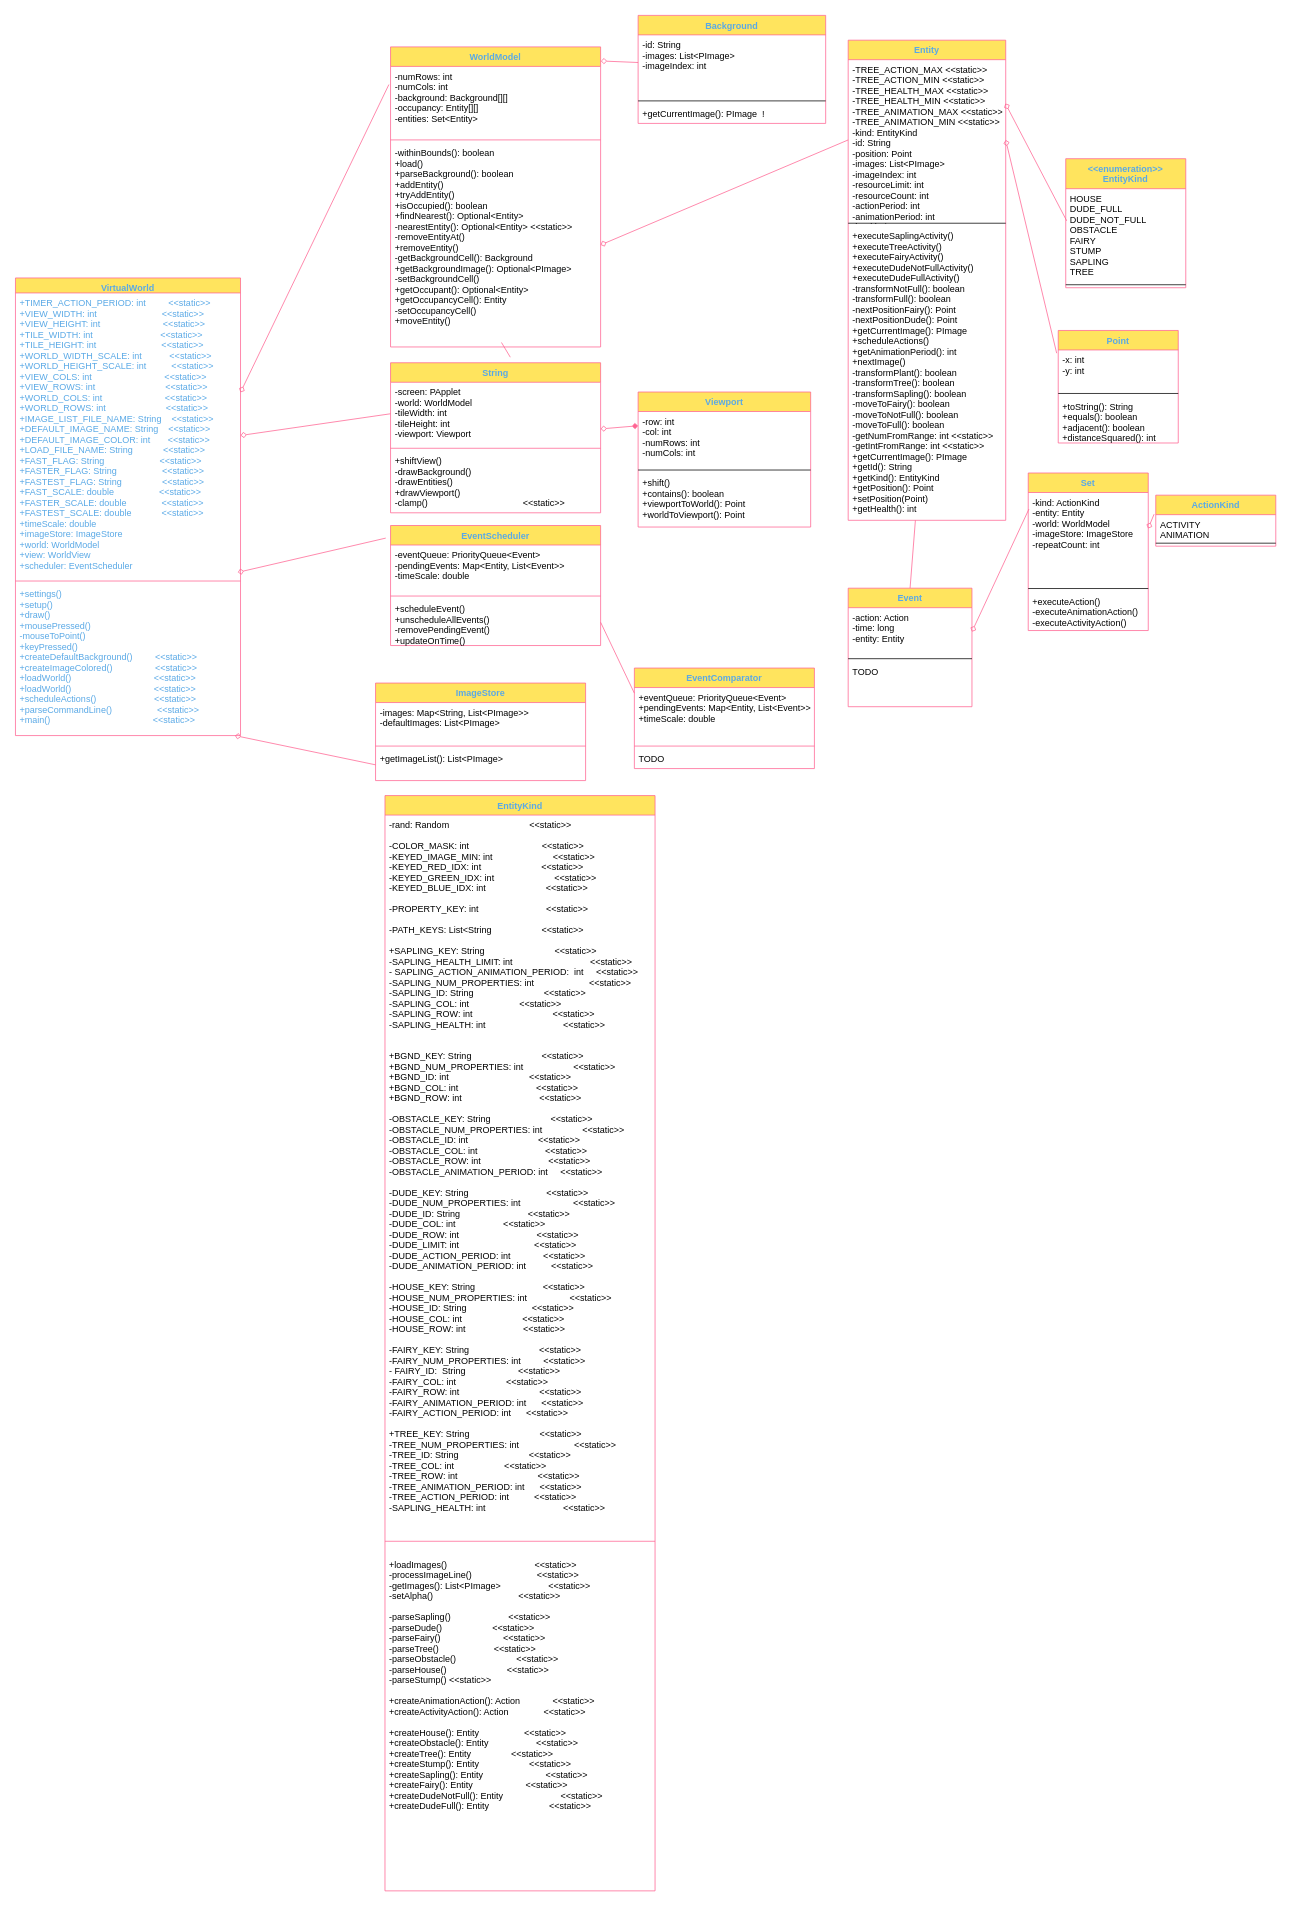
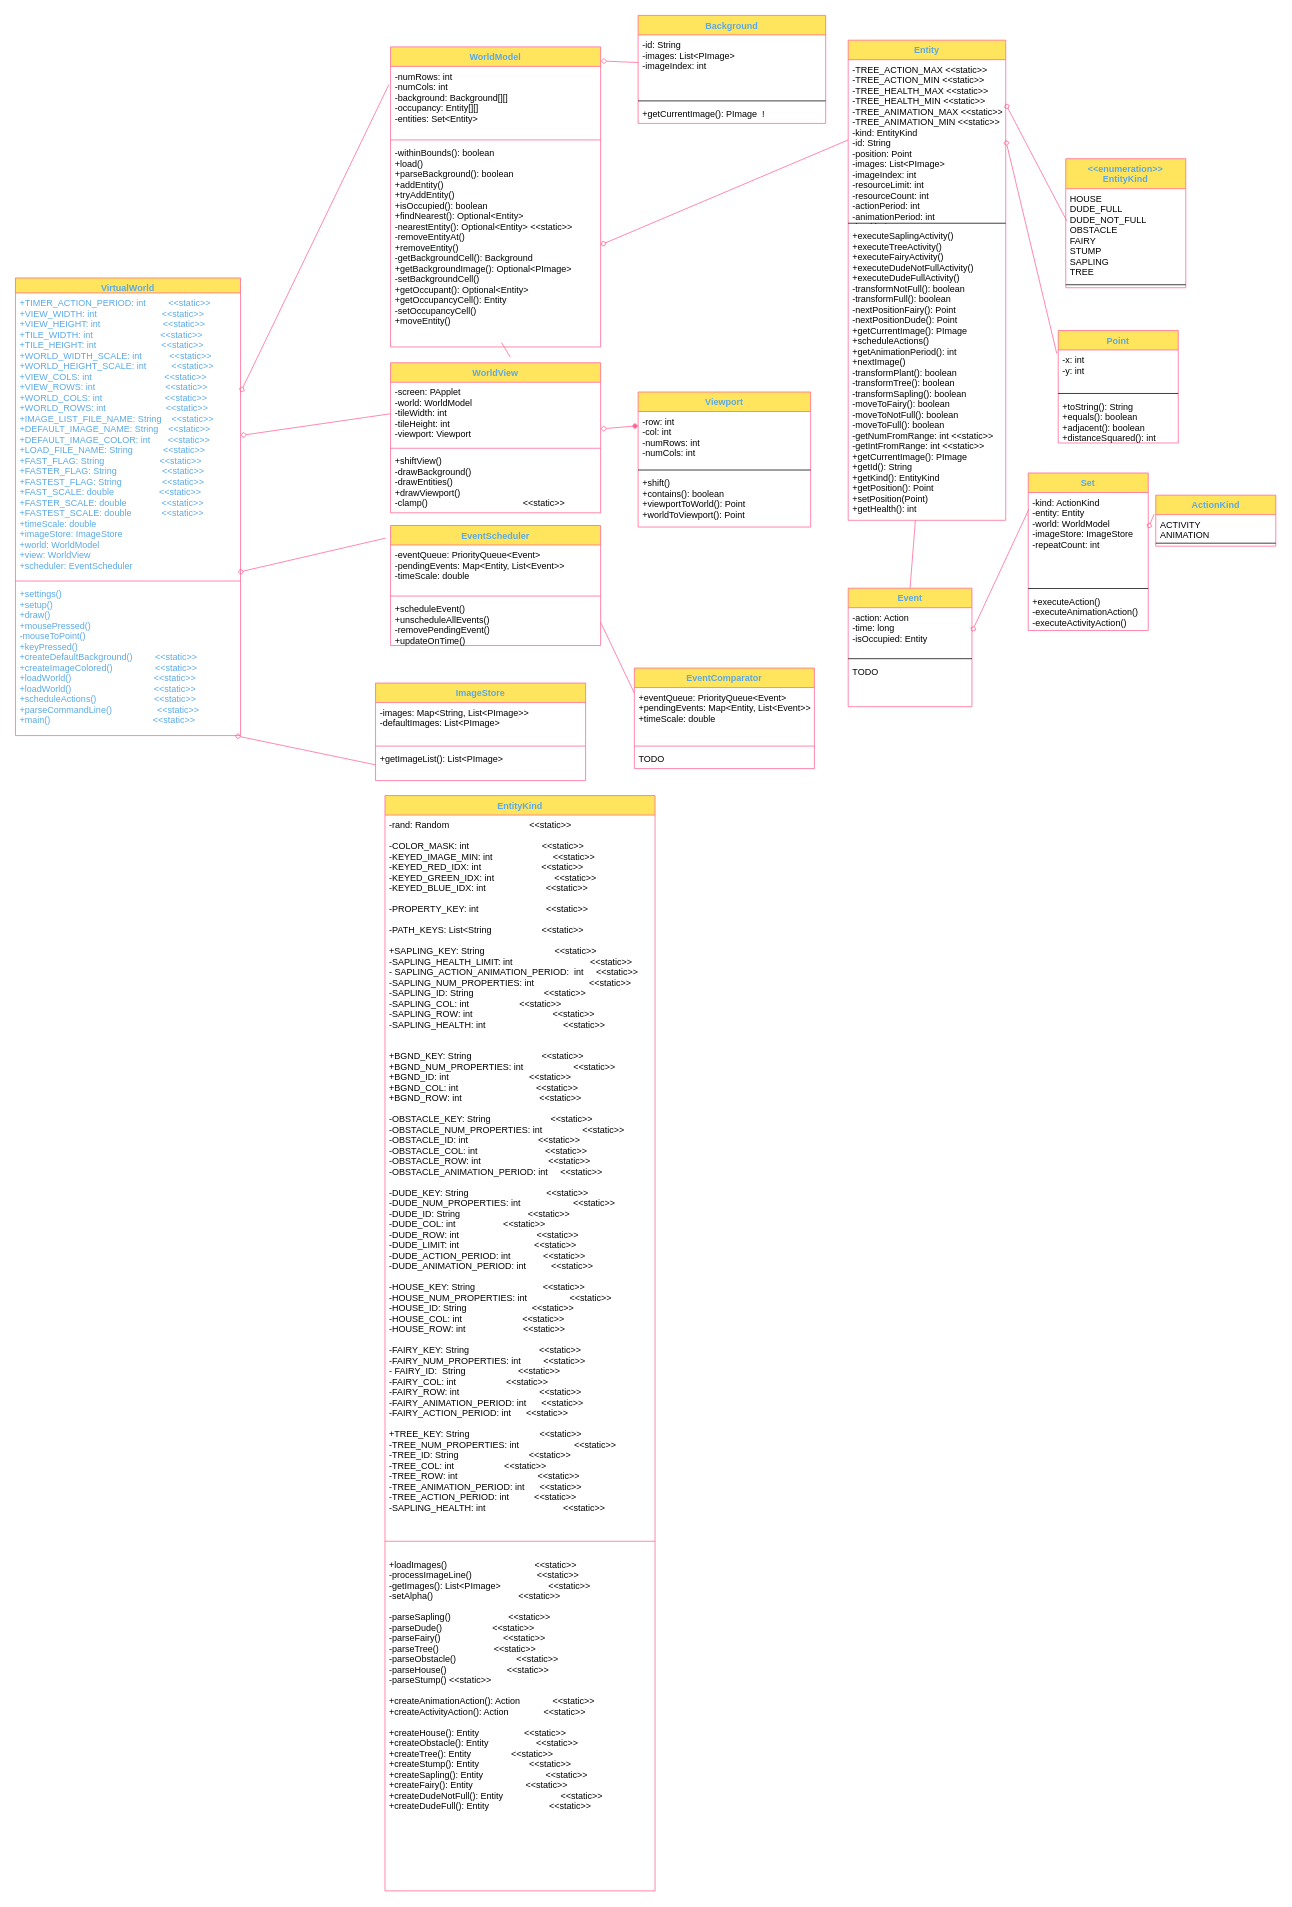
(495, 373) -> (495, 373)
(885, 618) -> (885, 618)
